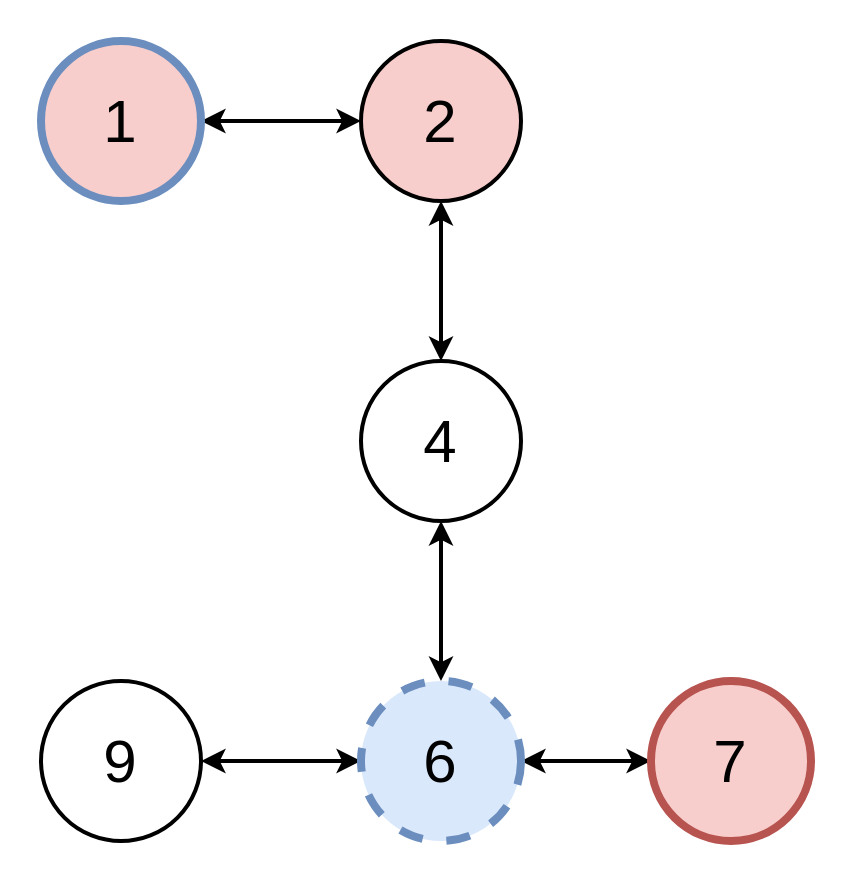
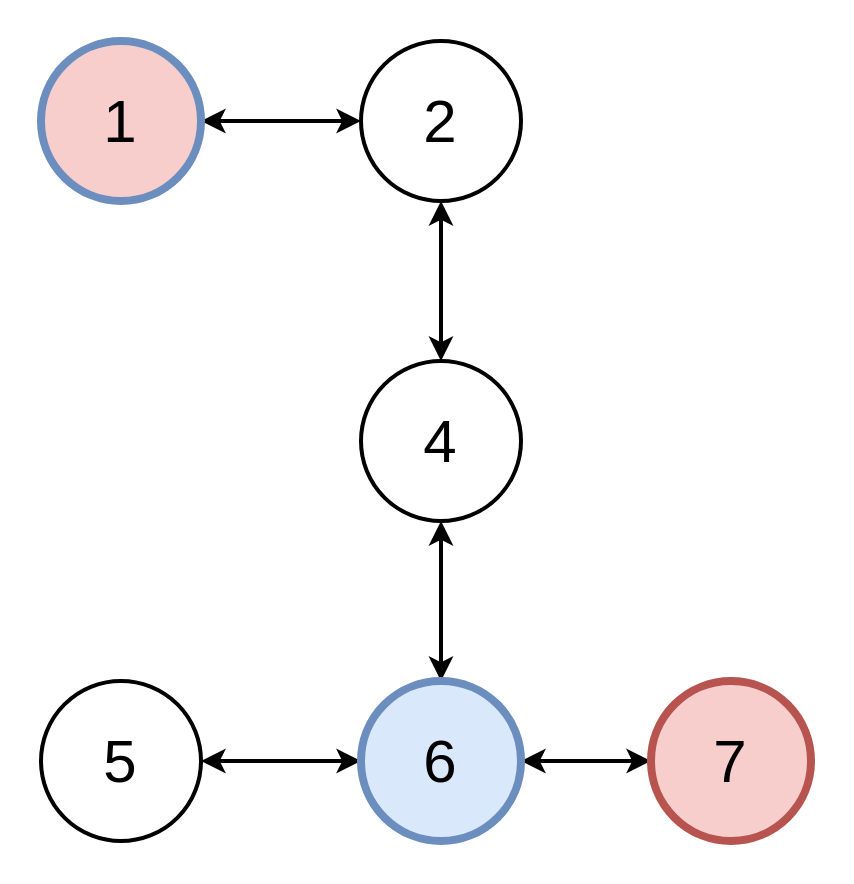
(441, 121) -> (441, 121)
(121, 761) -> (121, 761)
(441, 761) -> (441, 761)
